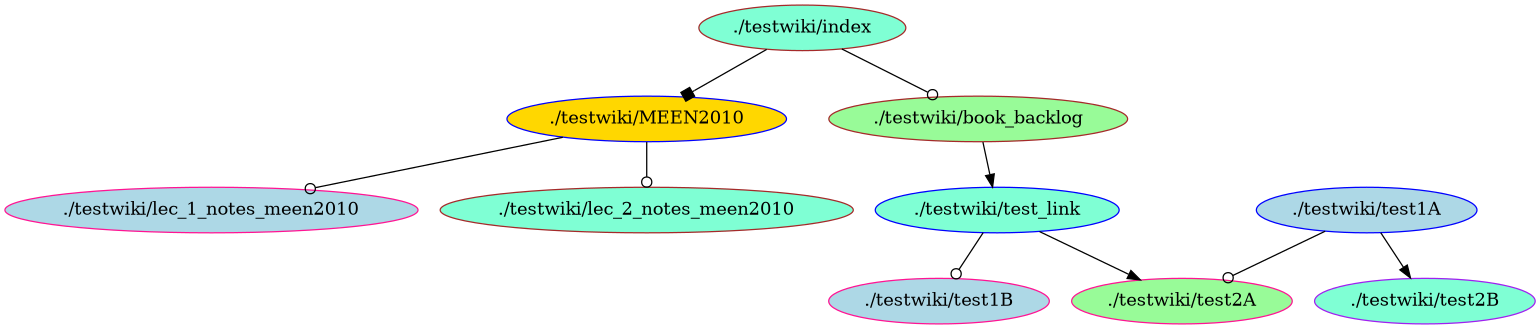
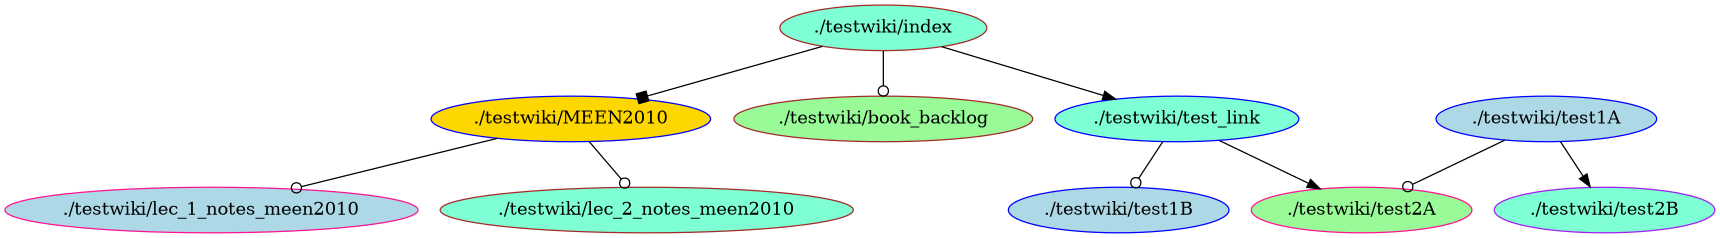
(986, 158) -> (1022, 71)
(939, 301) -> (1119, 210)
